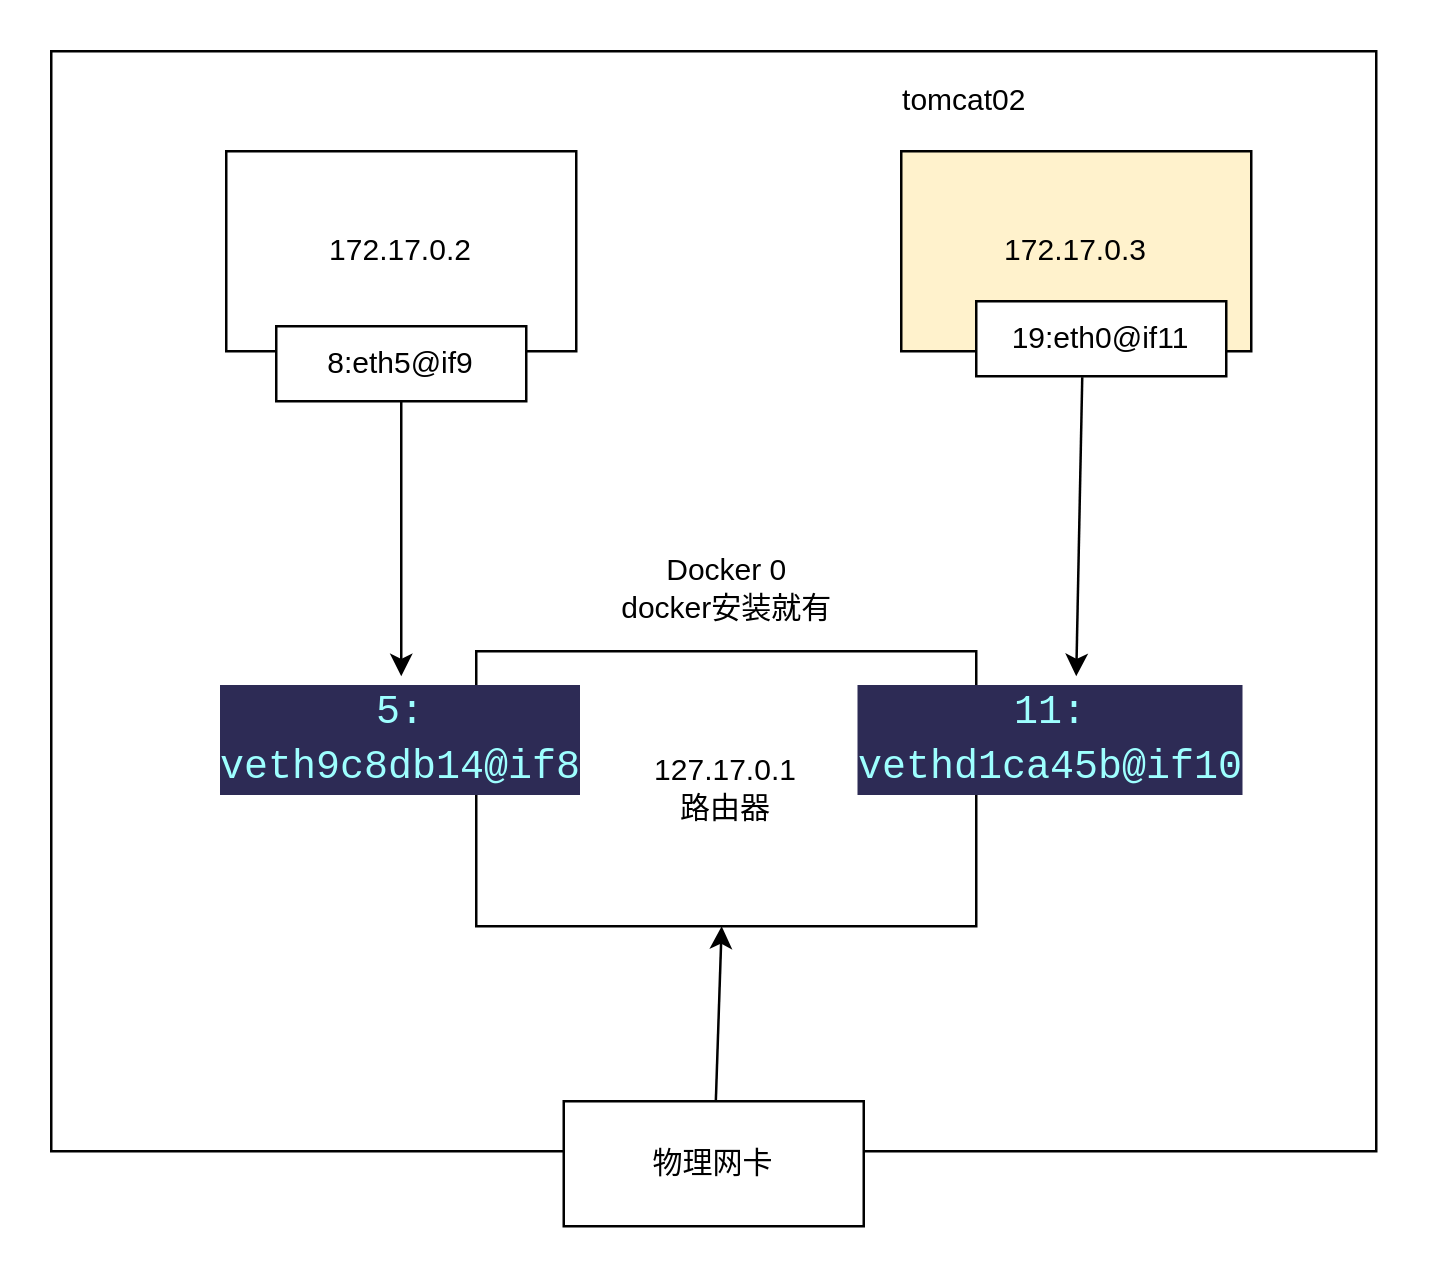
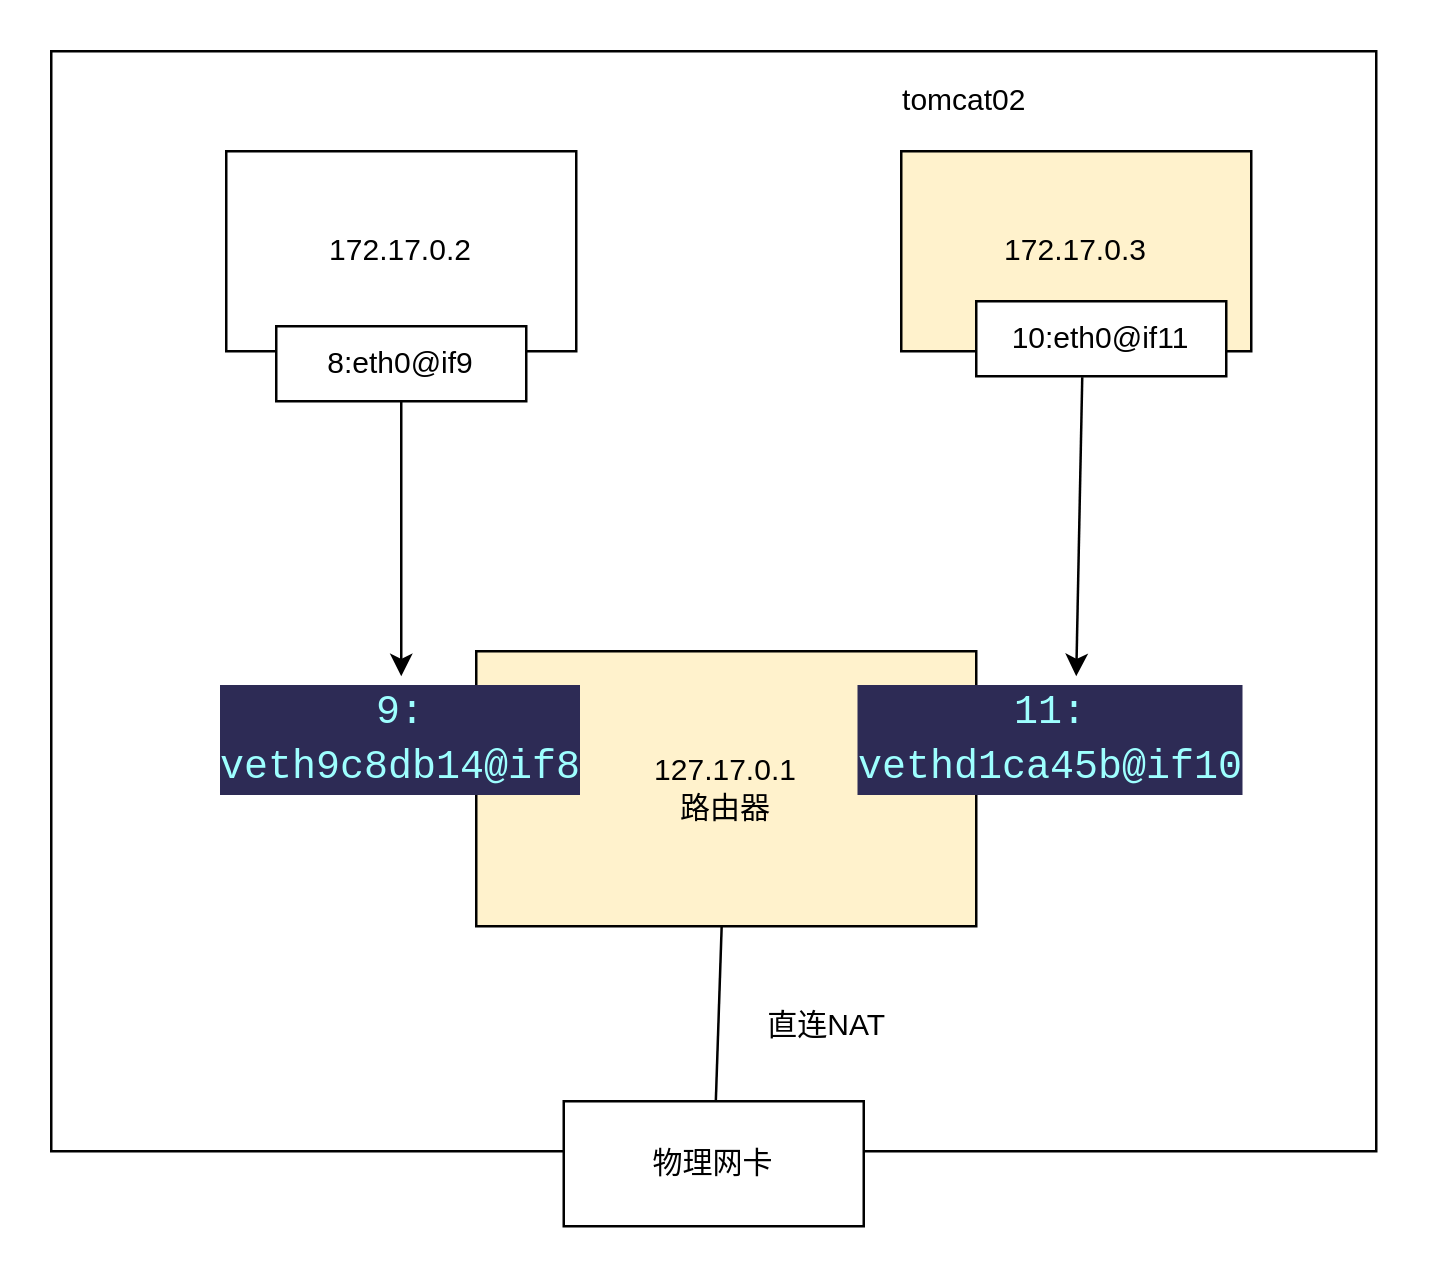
(1101, 339) -> (1101, 339)
(401, 364) -> (401, 364)
(726, 589) -> none
(401, 739) -> (401, 739)
(726, 789) -> (726, 789)
(721, 944) -> (721, 937)
none -> (826, 1026)
